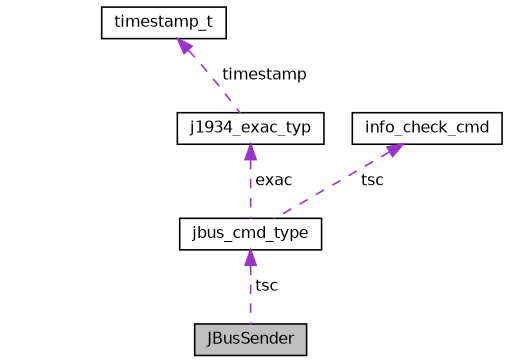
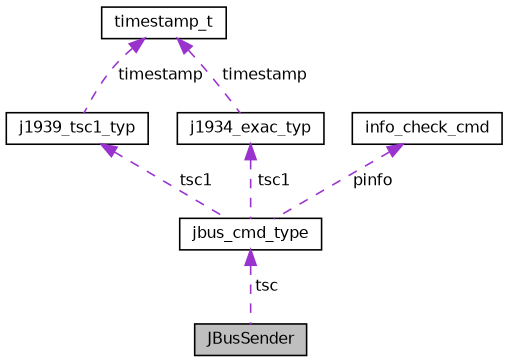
none -> (77, 128)
(272, 181) -> (272, 181)
(370, 181) -> (370, 181)
